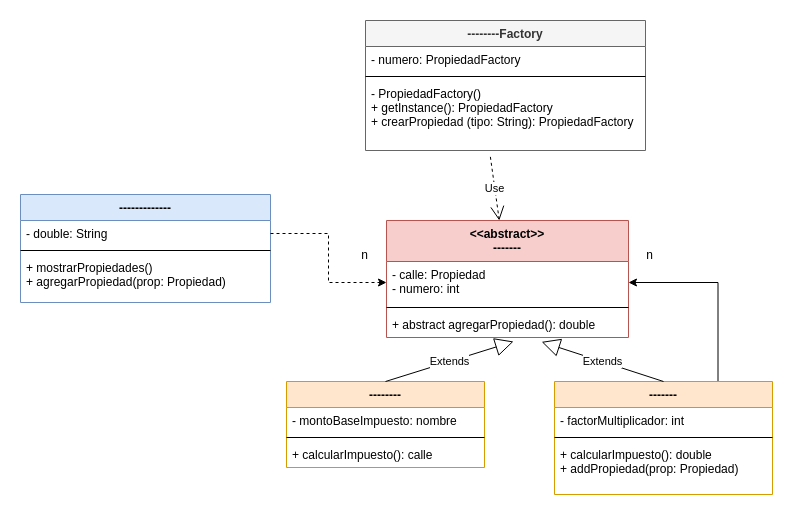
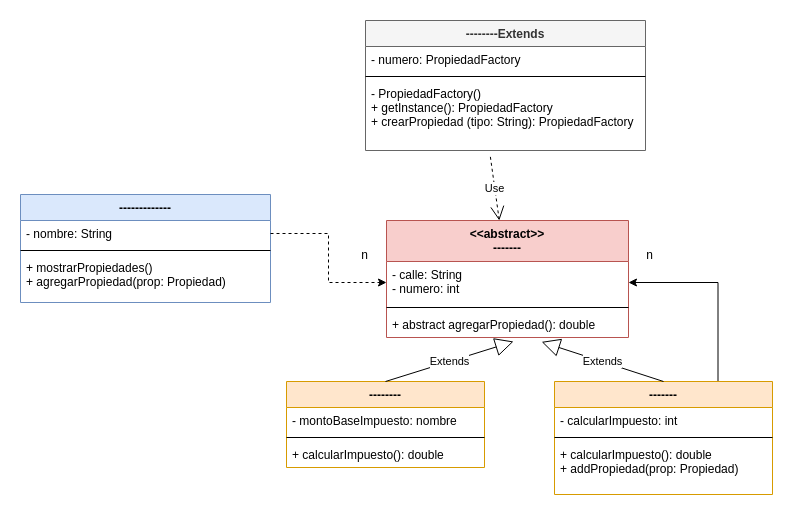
(505, 34) -> (505, 34)
(72, 234) -> (74, 234)
(443, 275) -> (433, 275)
(635, 421) -> (628, 421)
(372, 455) -> (377, 455)
